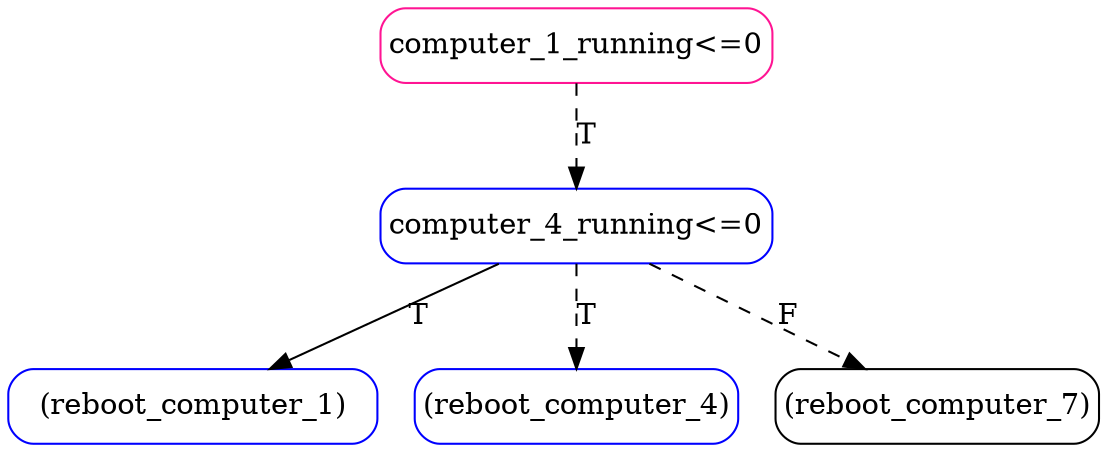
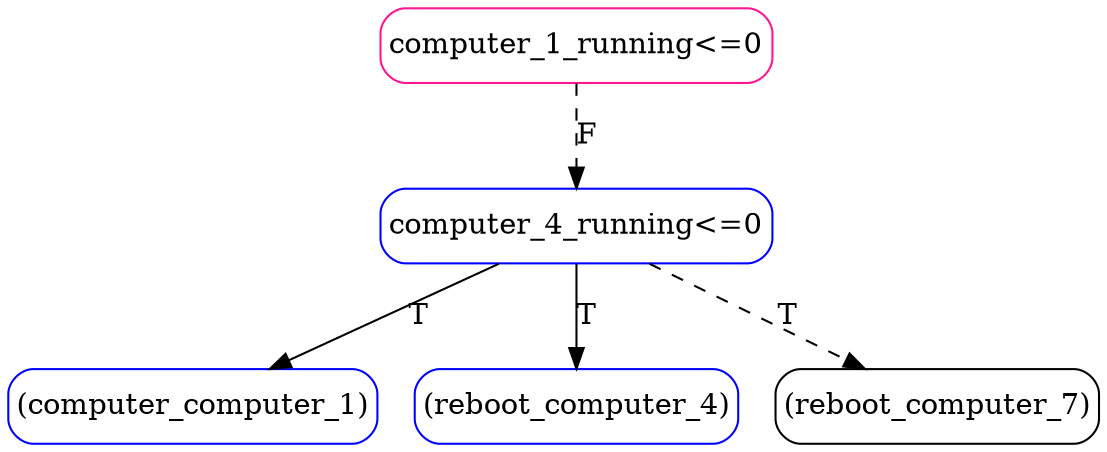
(587, 136) -> (587, 136)
(576, 306) -> (576, 306)
(788, 316) -> (788, 316)
(193, 406) -> (193, 406)
